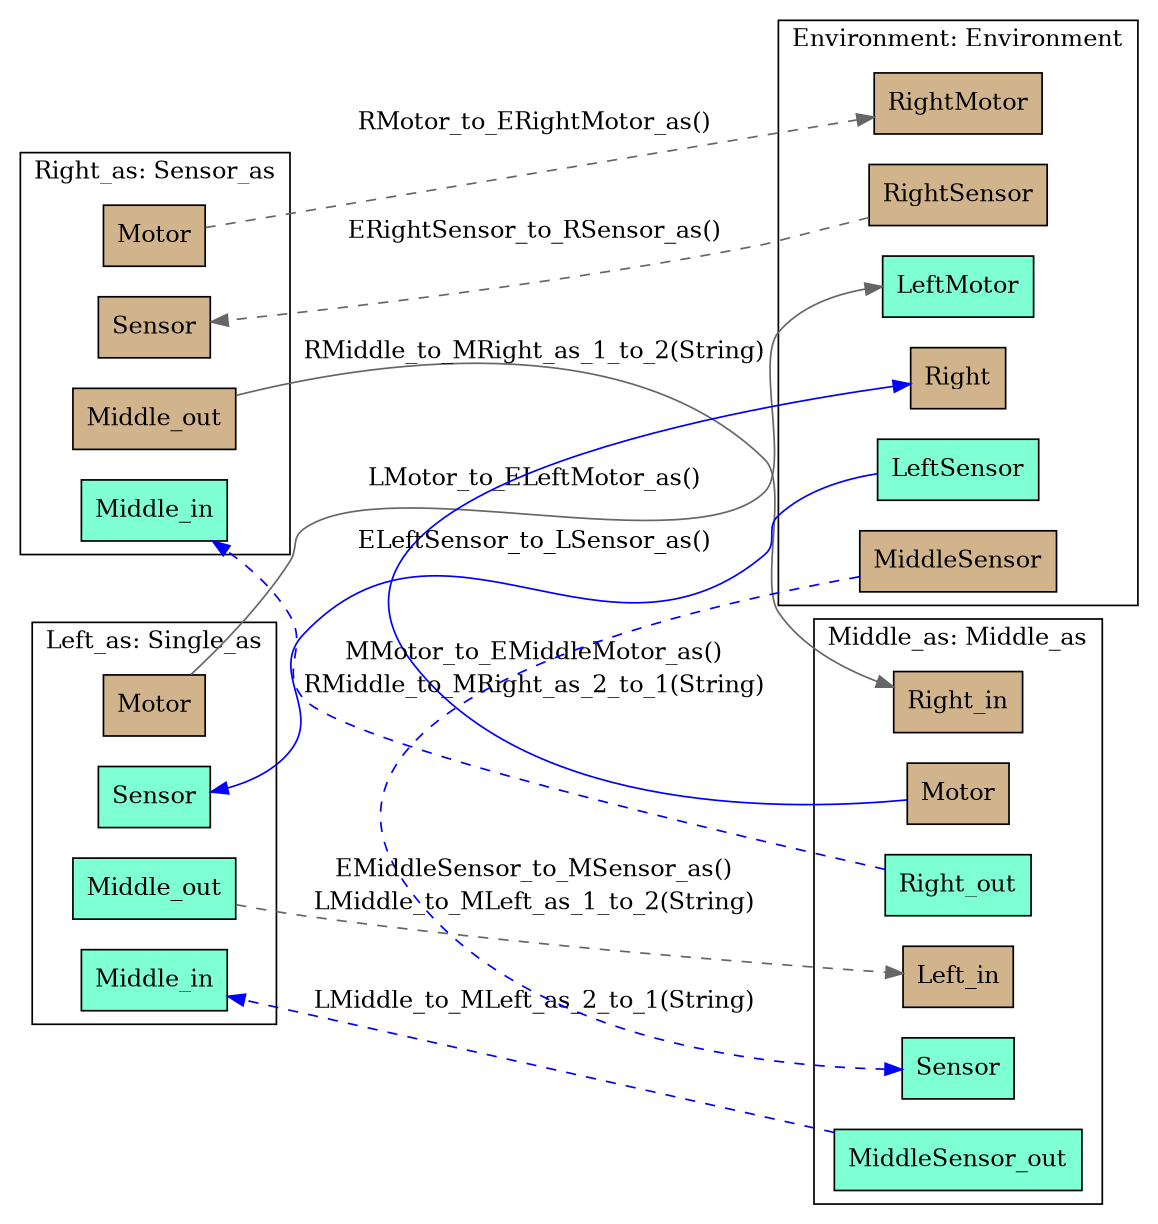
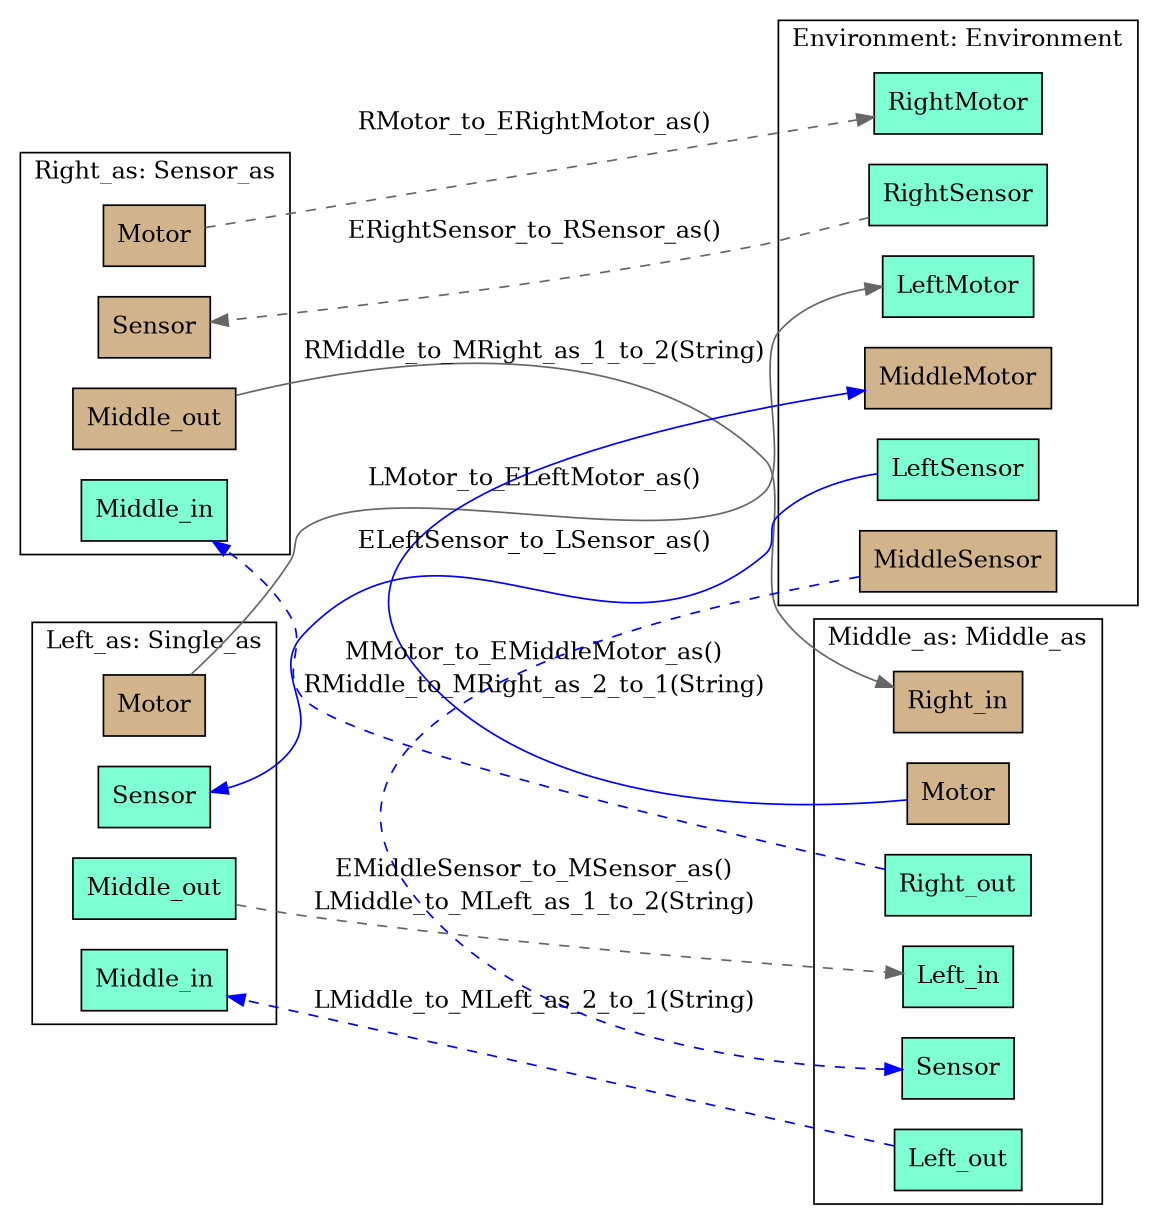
(958, 103) -> (958, 103)
(958, 195) -> (958, 195)
(958, 378) -> (958, 378)
(958, 977) -> (958, 977)
(958, 1160) -> (958, 1160)
